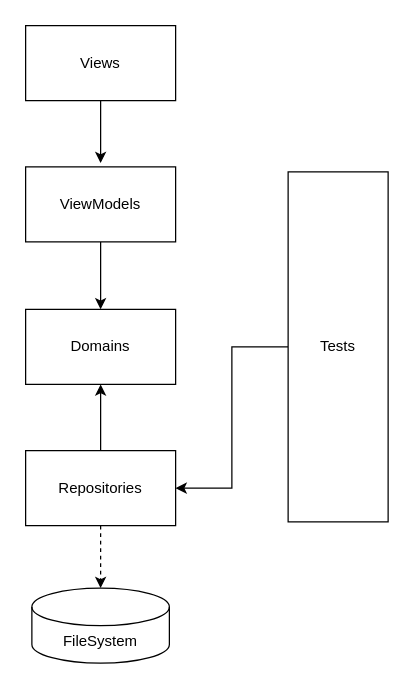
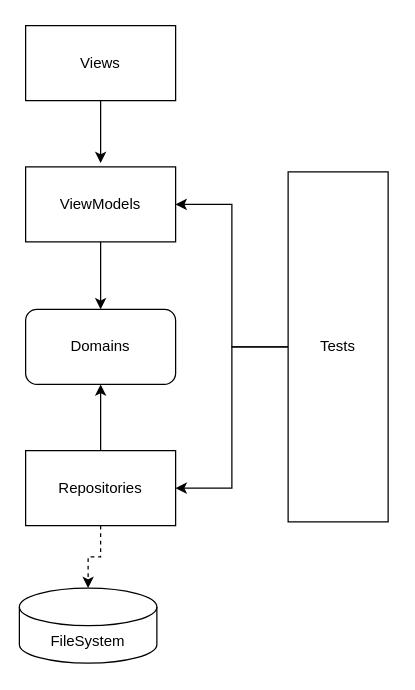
none -> (232, 250)
(101, 347) -> (101, 347)
(101, 626) -> (88, 626)
